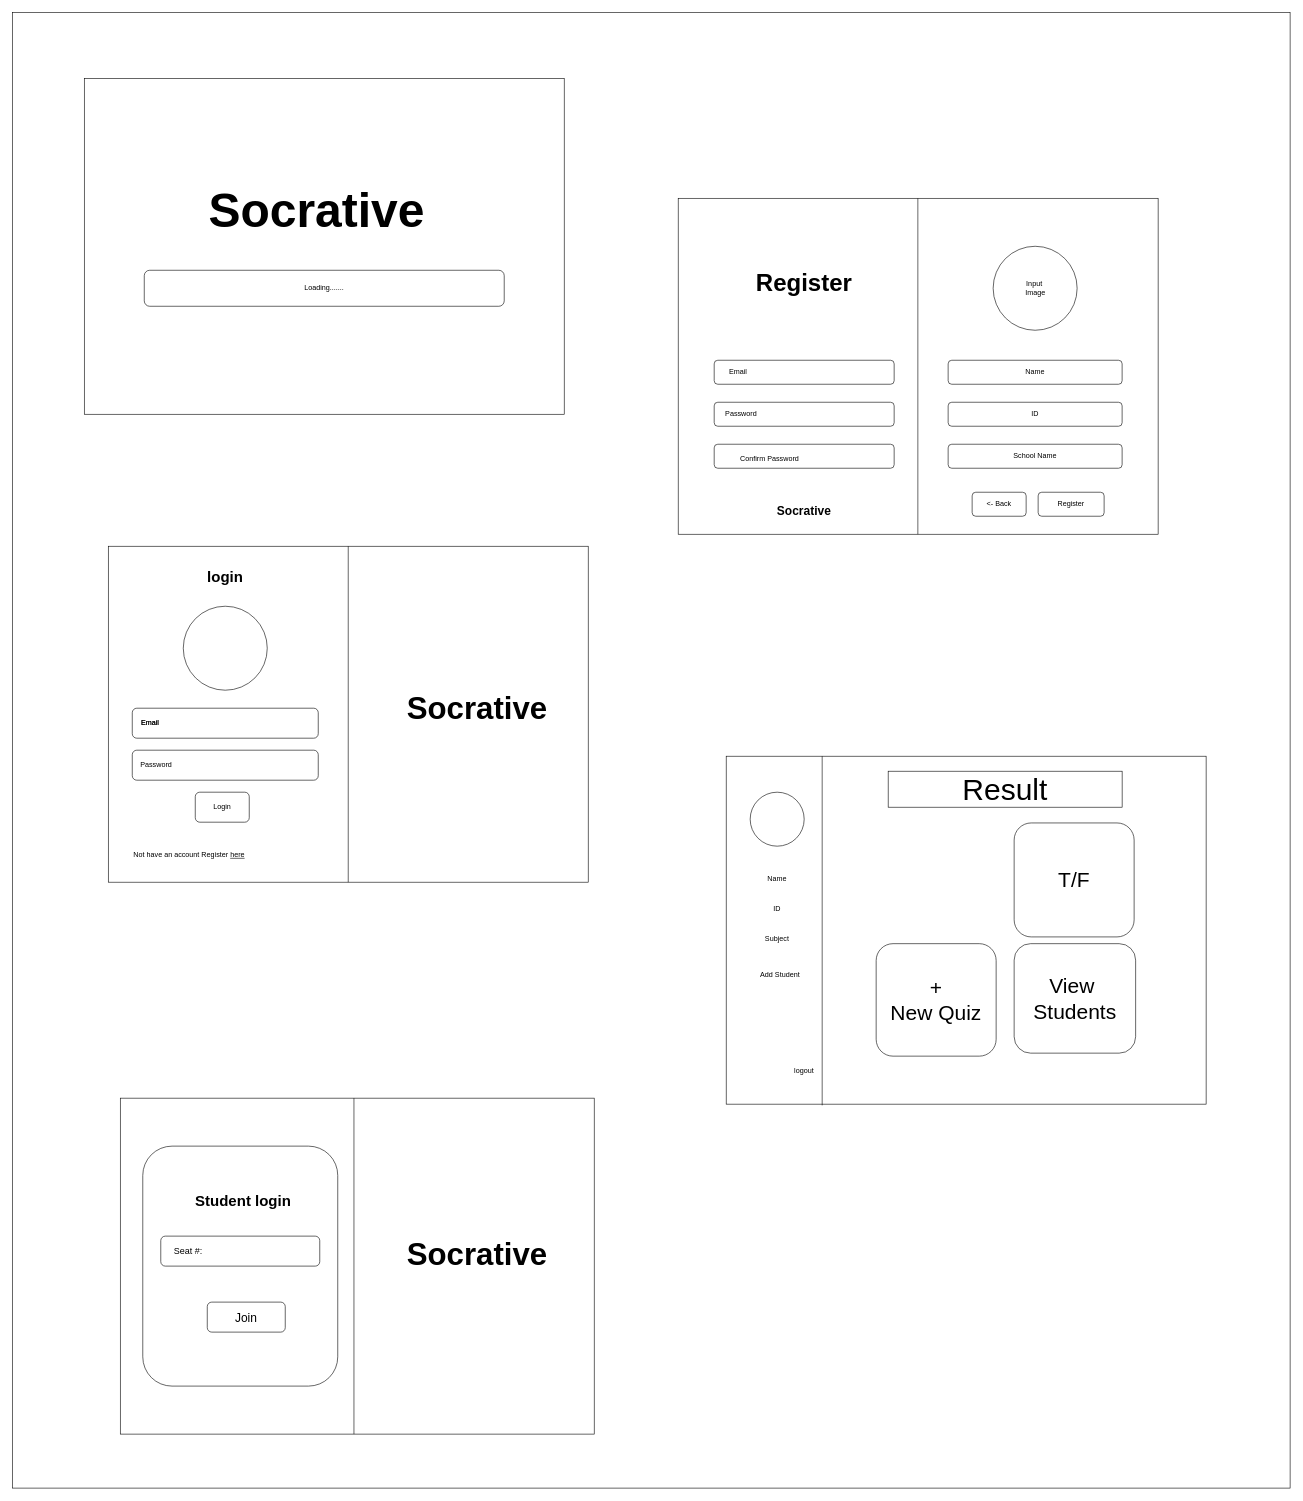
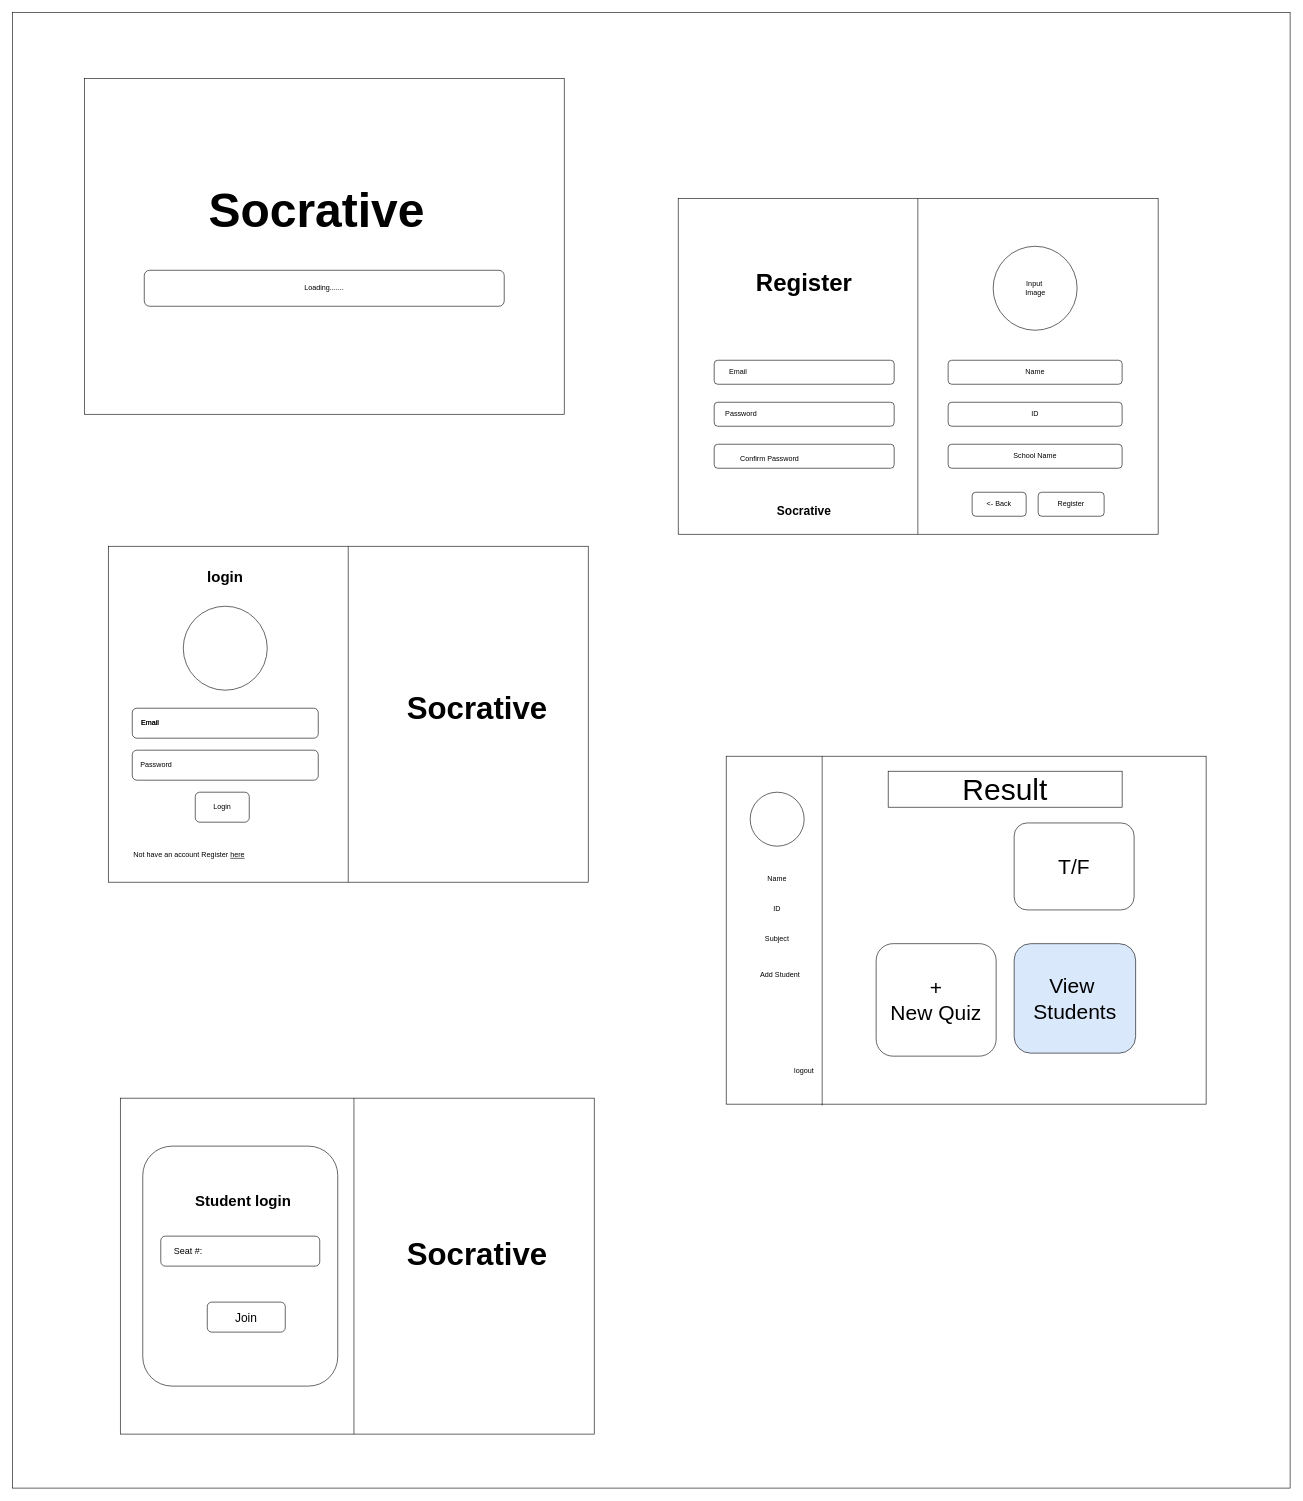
(1074, 880) -> (1074, 867)
(1075, 999) -> (1075, 999)
